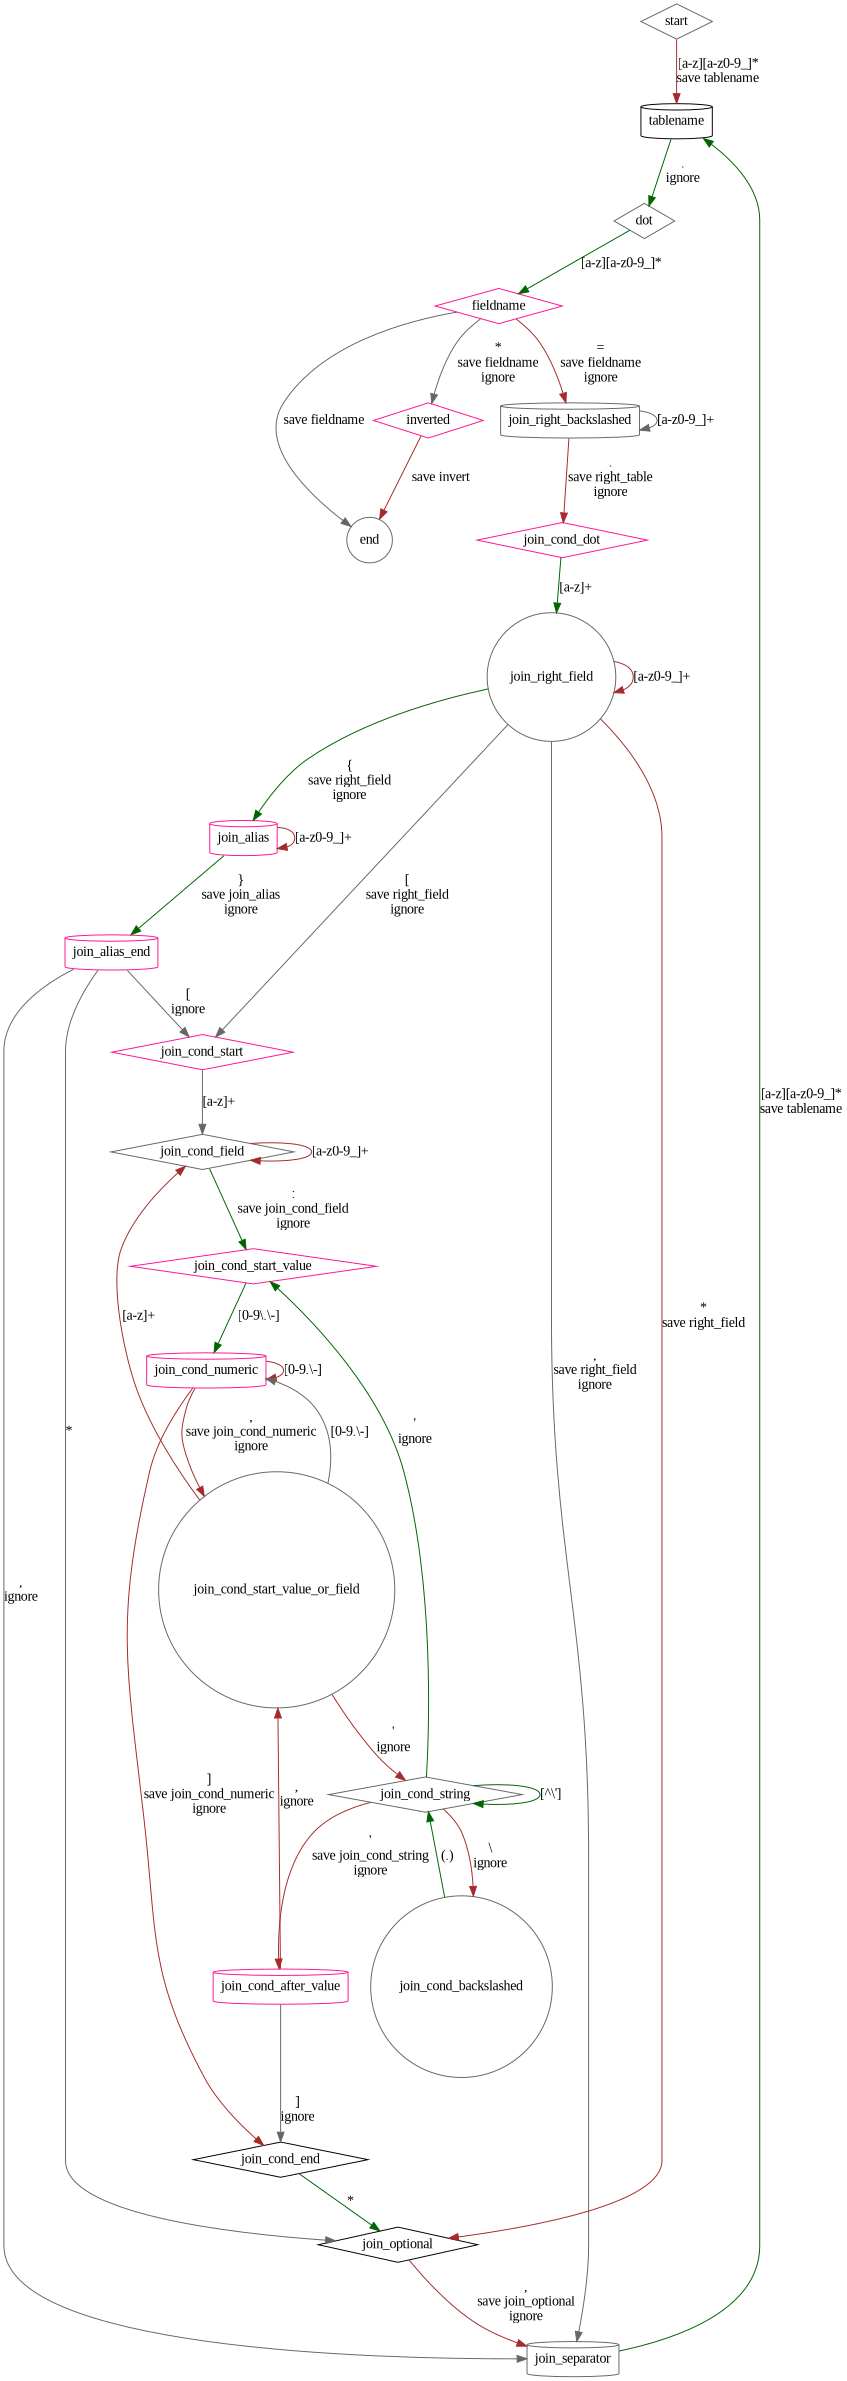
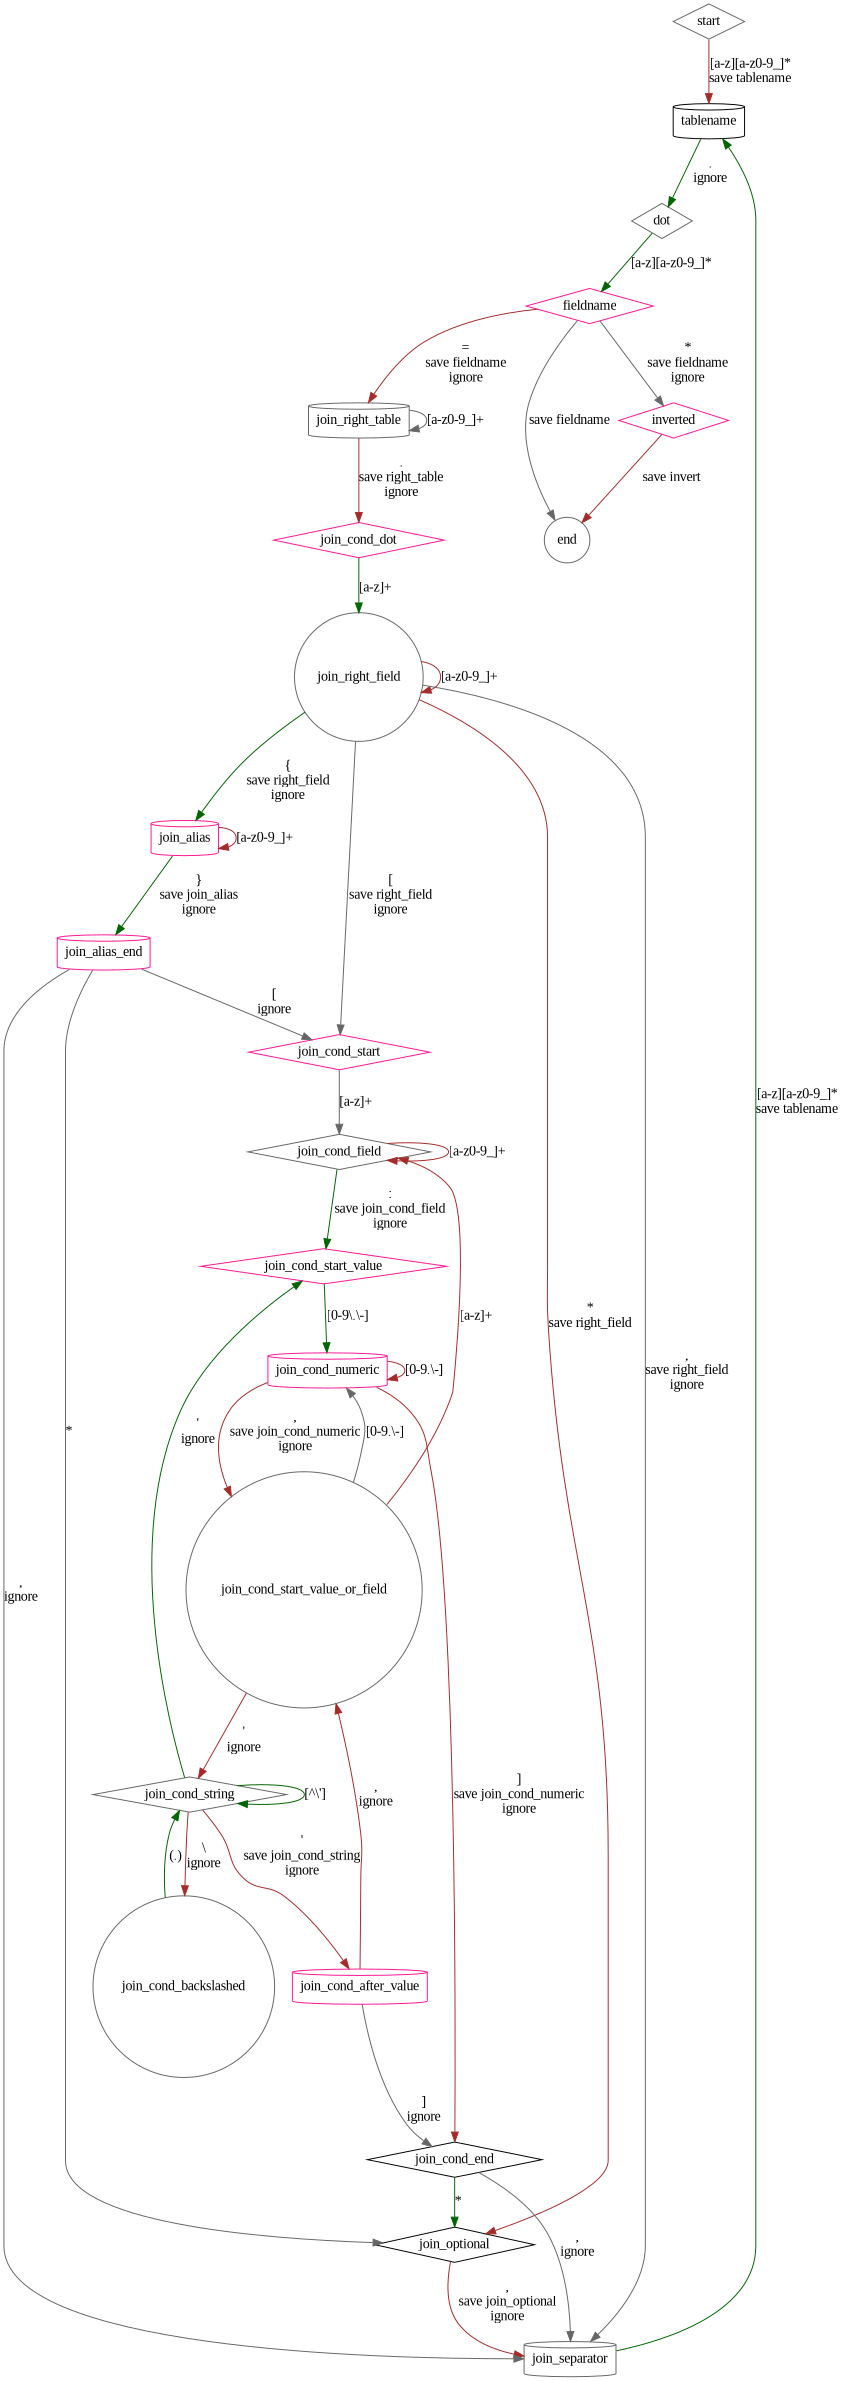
(570, 420) -> (359, 420)
none -> (549, 2237)
